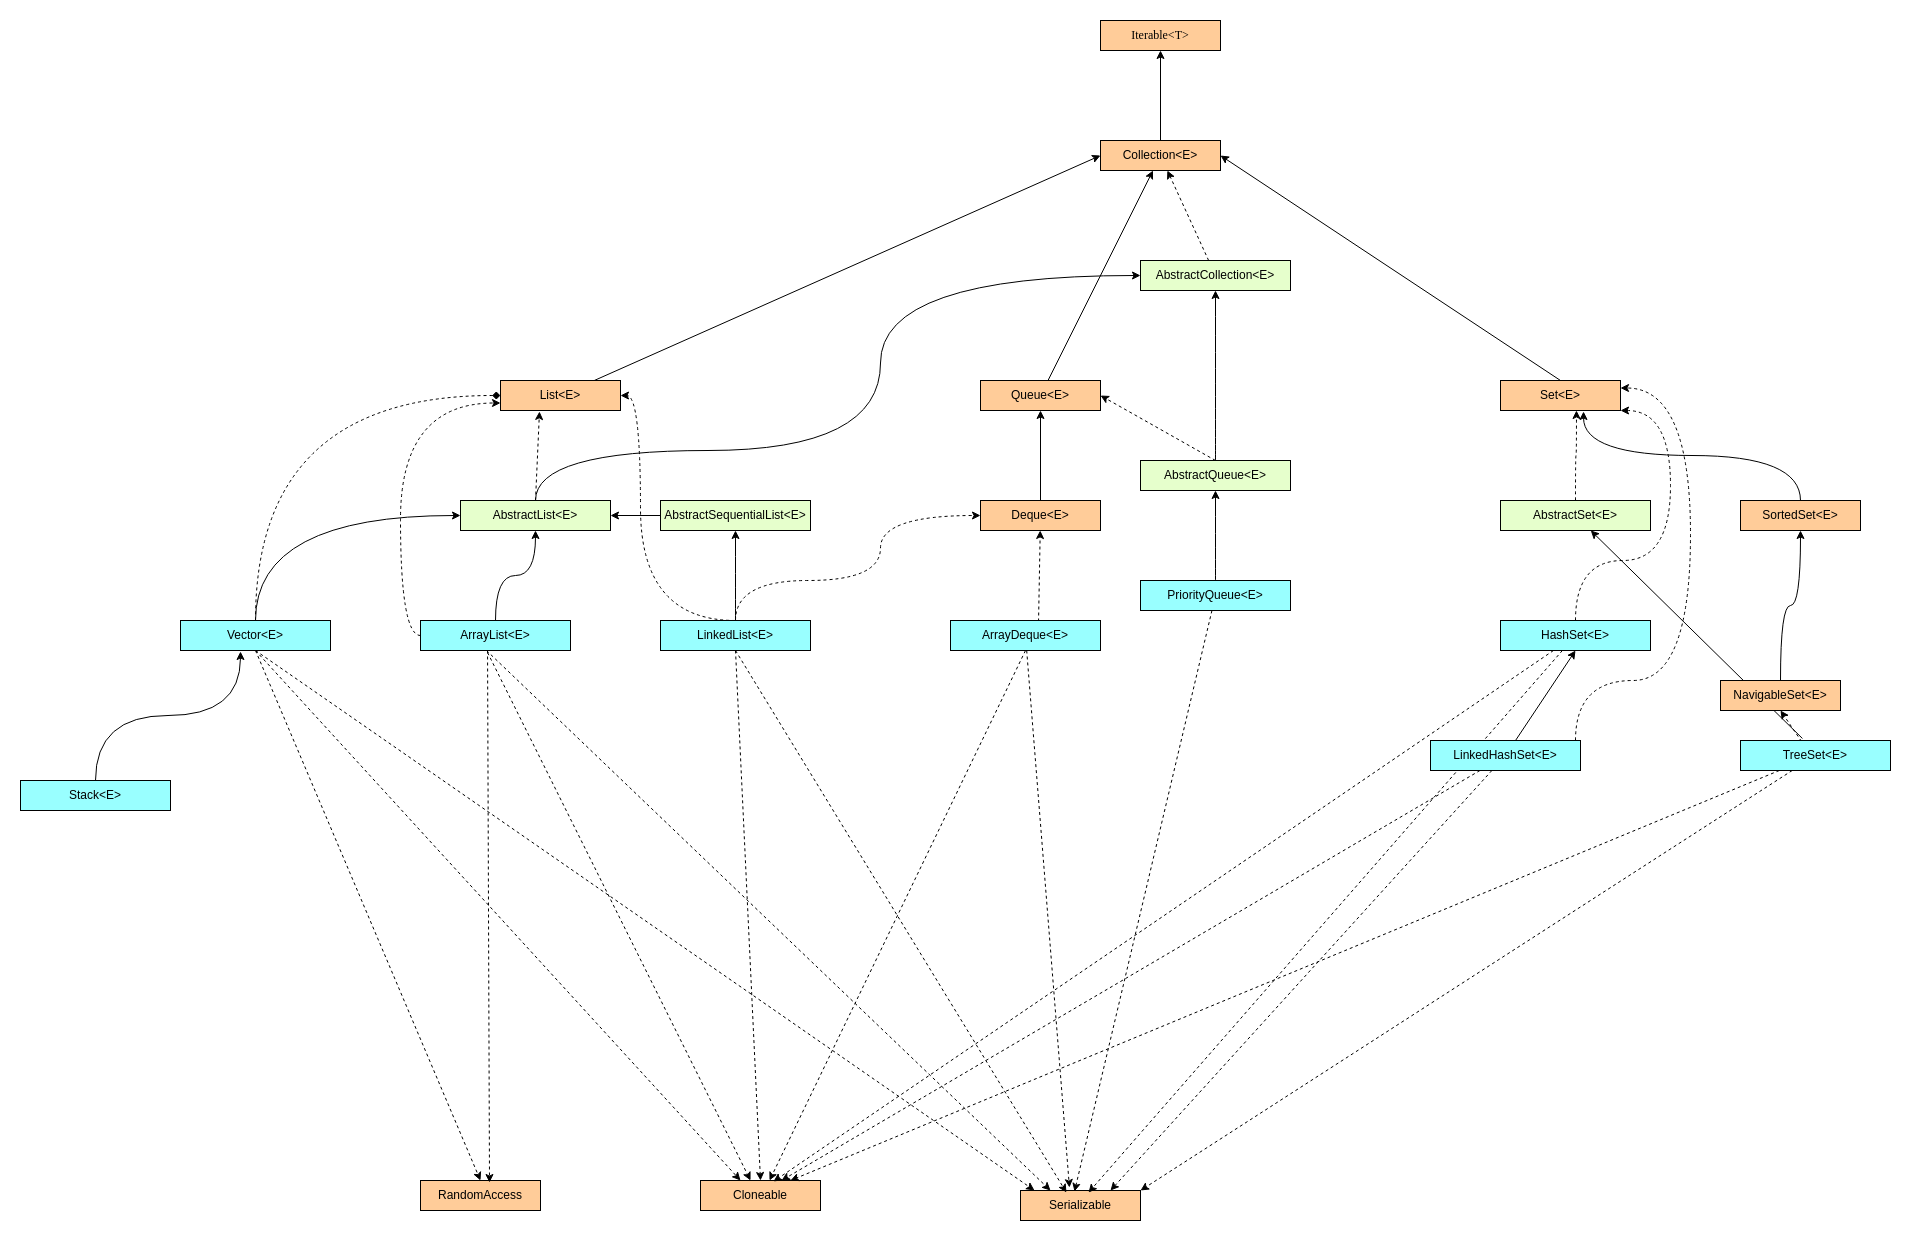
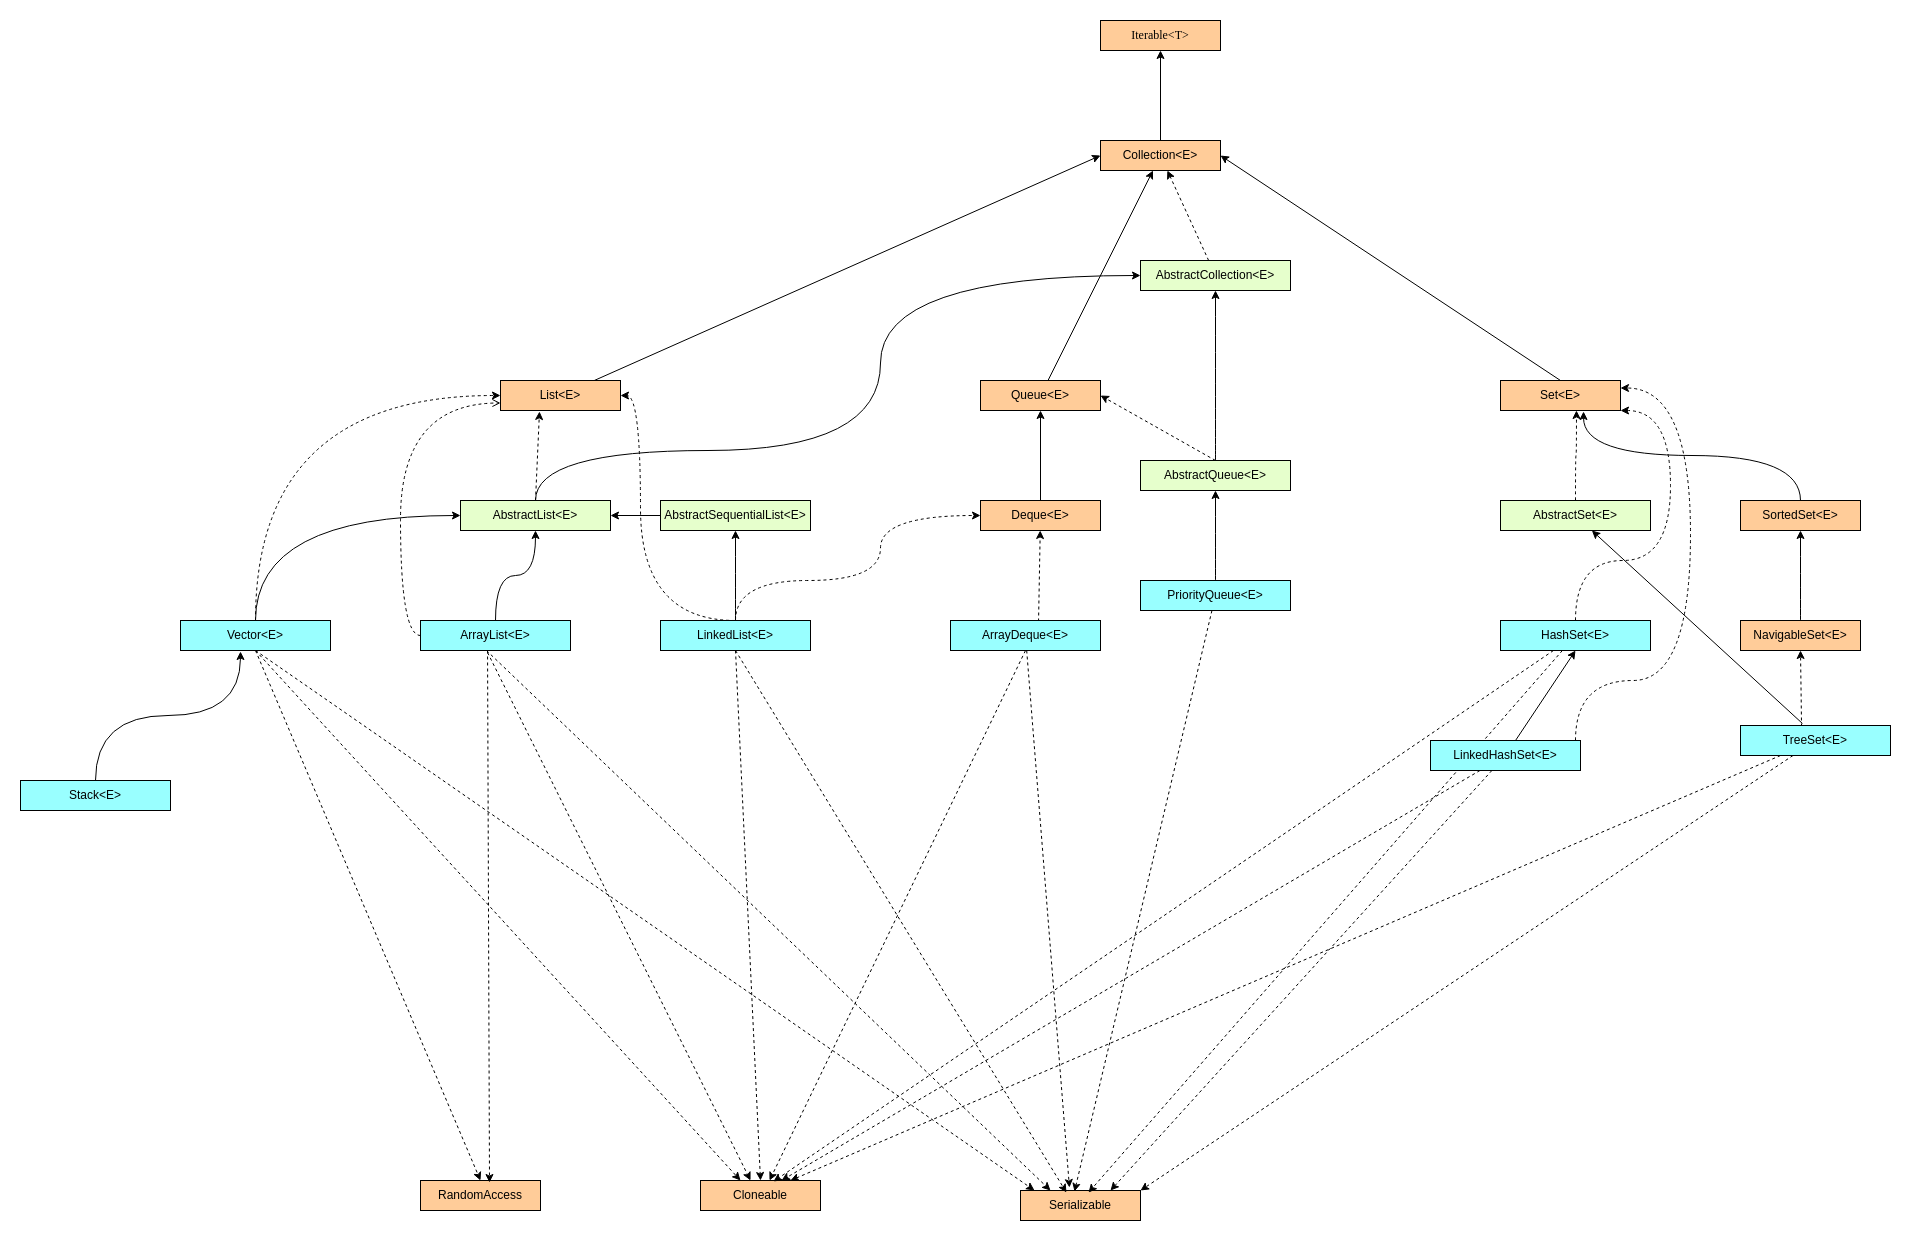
(491, 396) -> (492, 396)
(446, 413) -> (448, 414)
(1781, 696) -> (1801, 636)
(1816, 756) -> (1816, 741)
